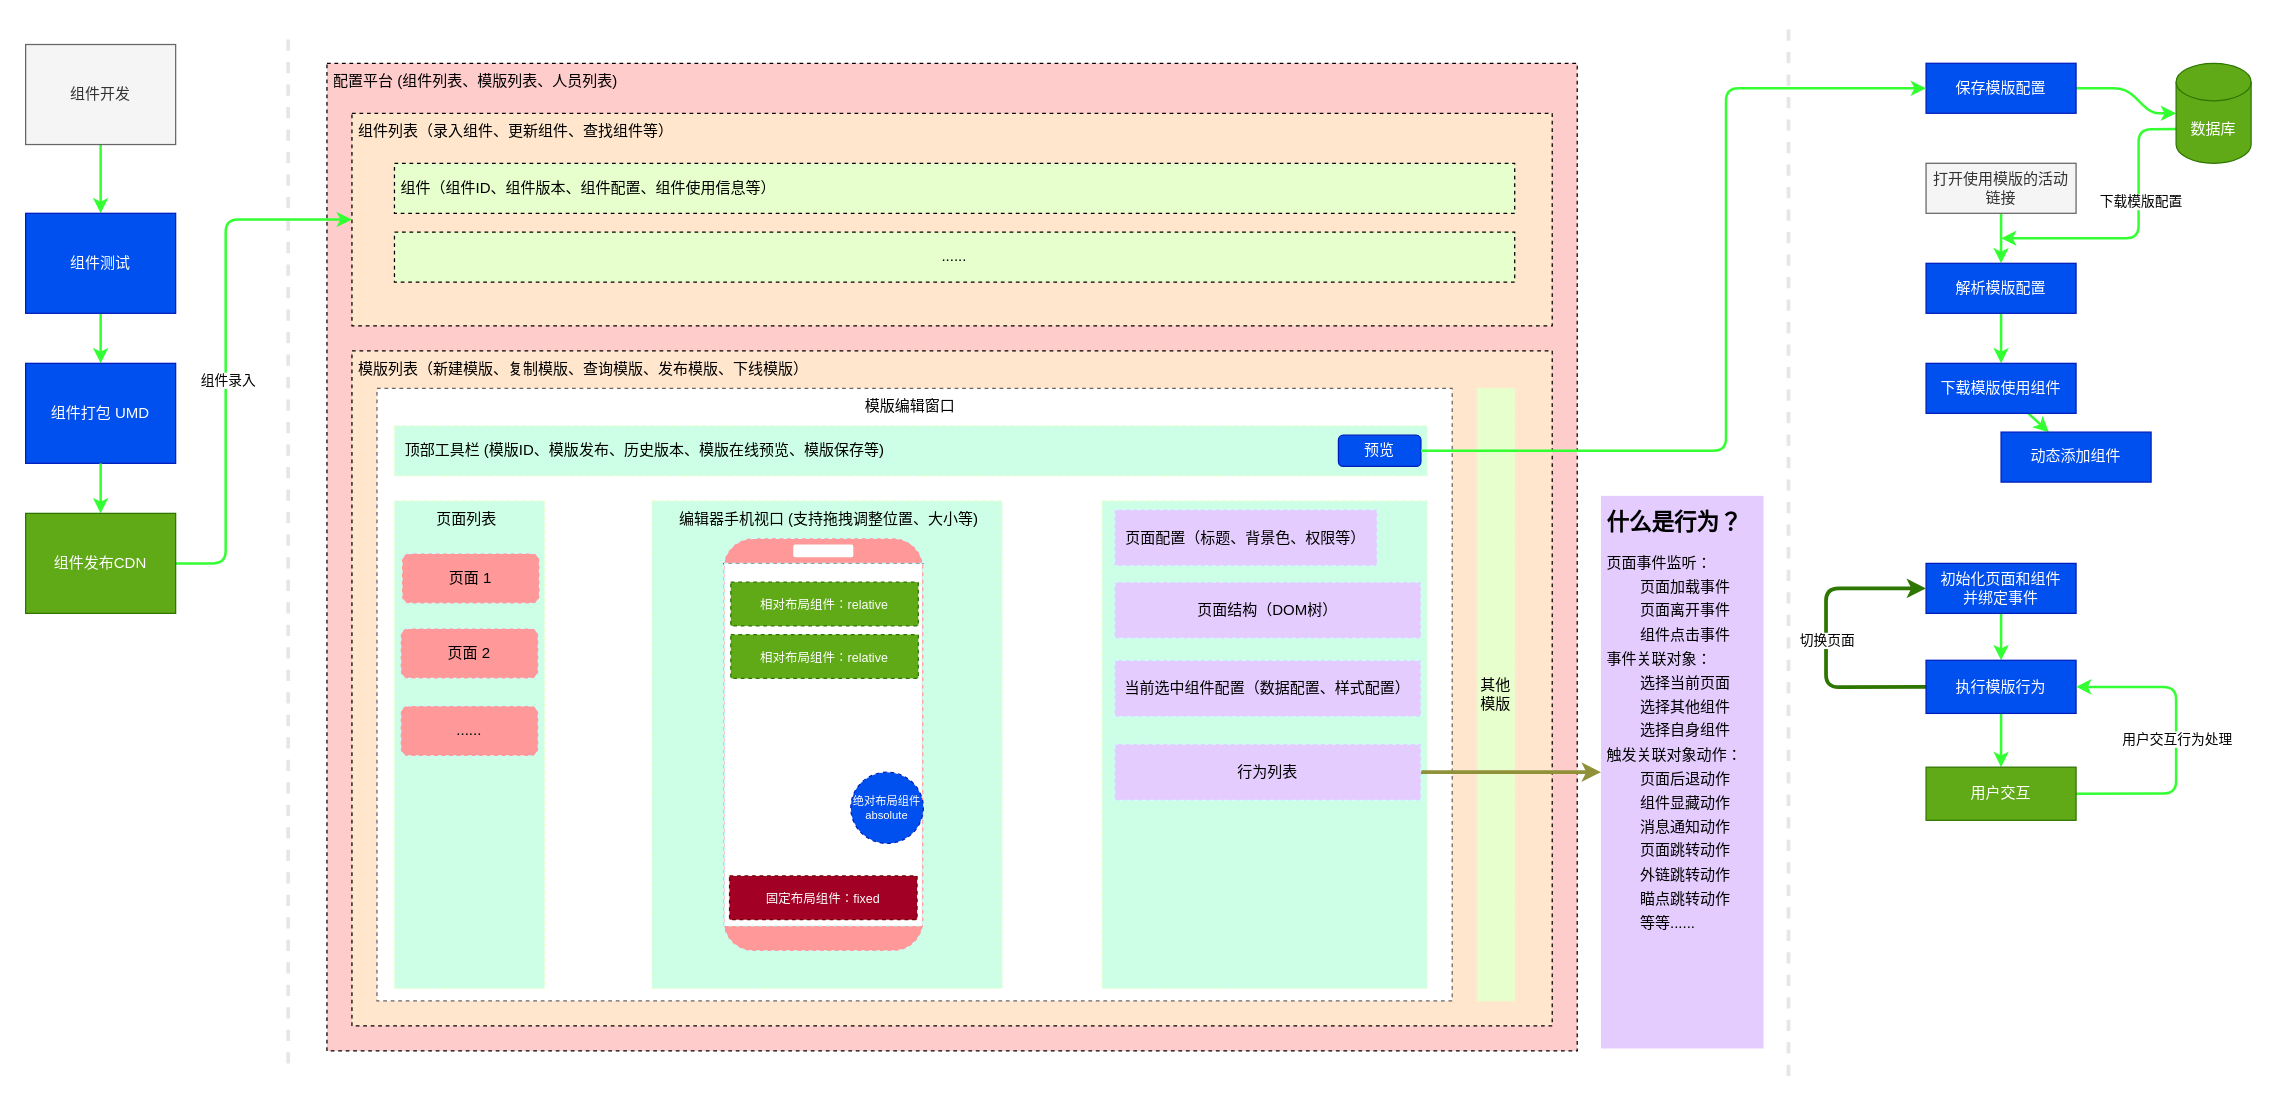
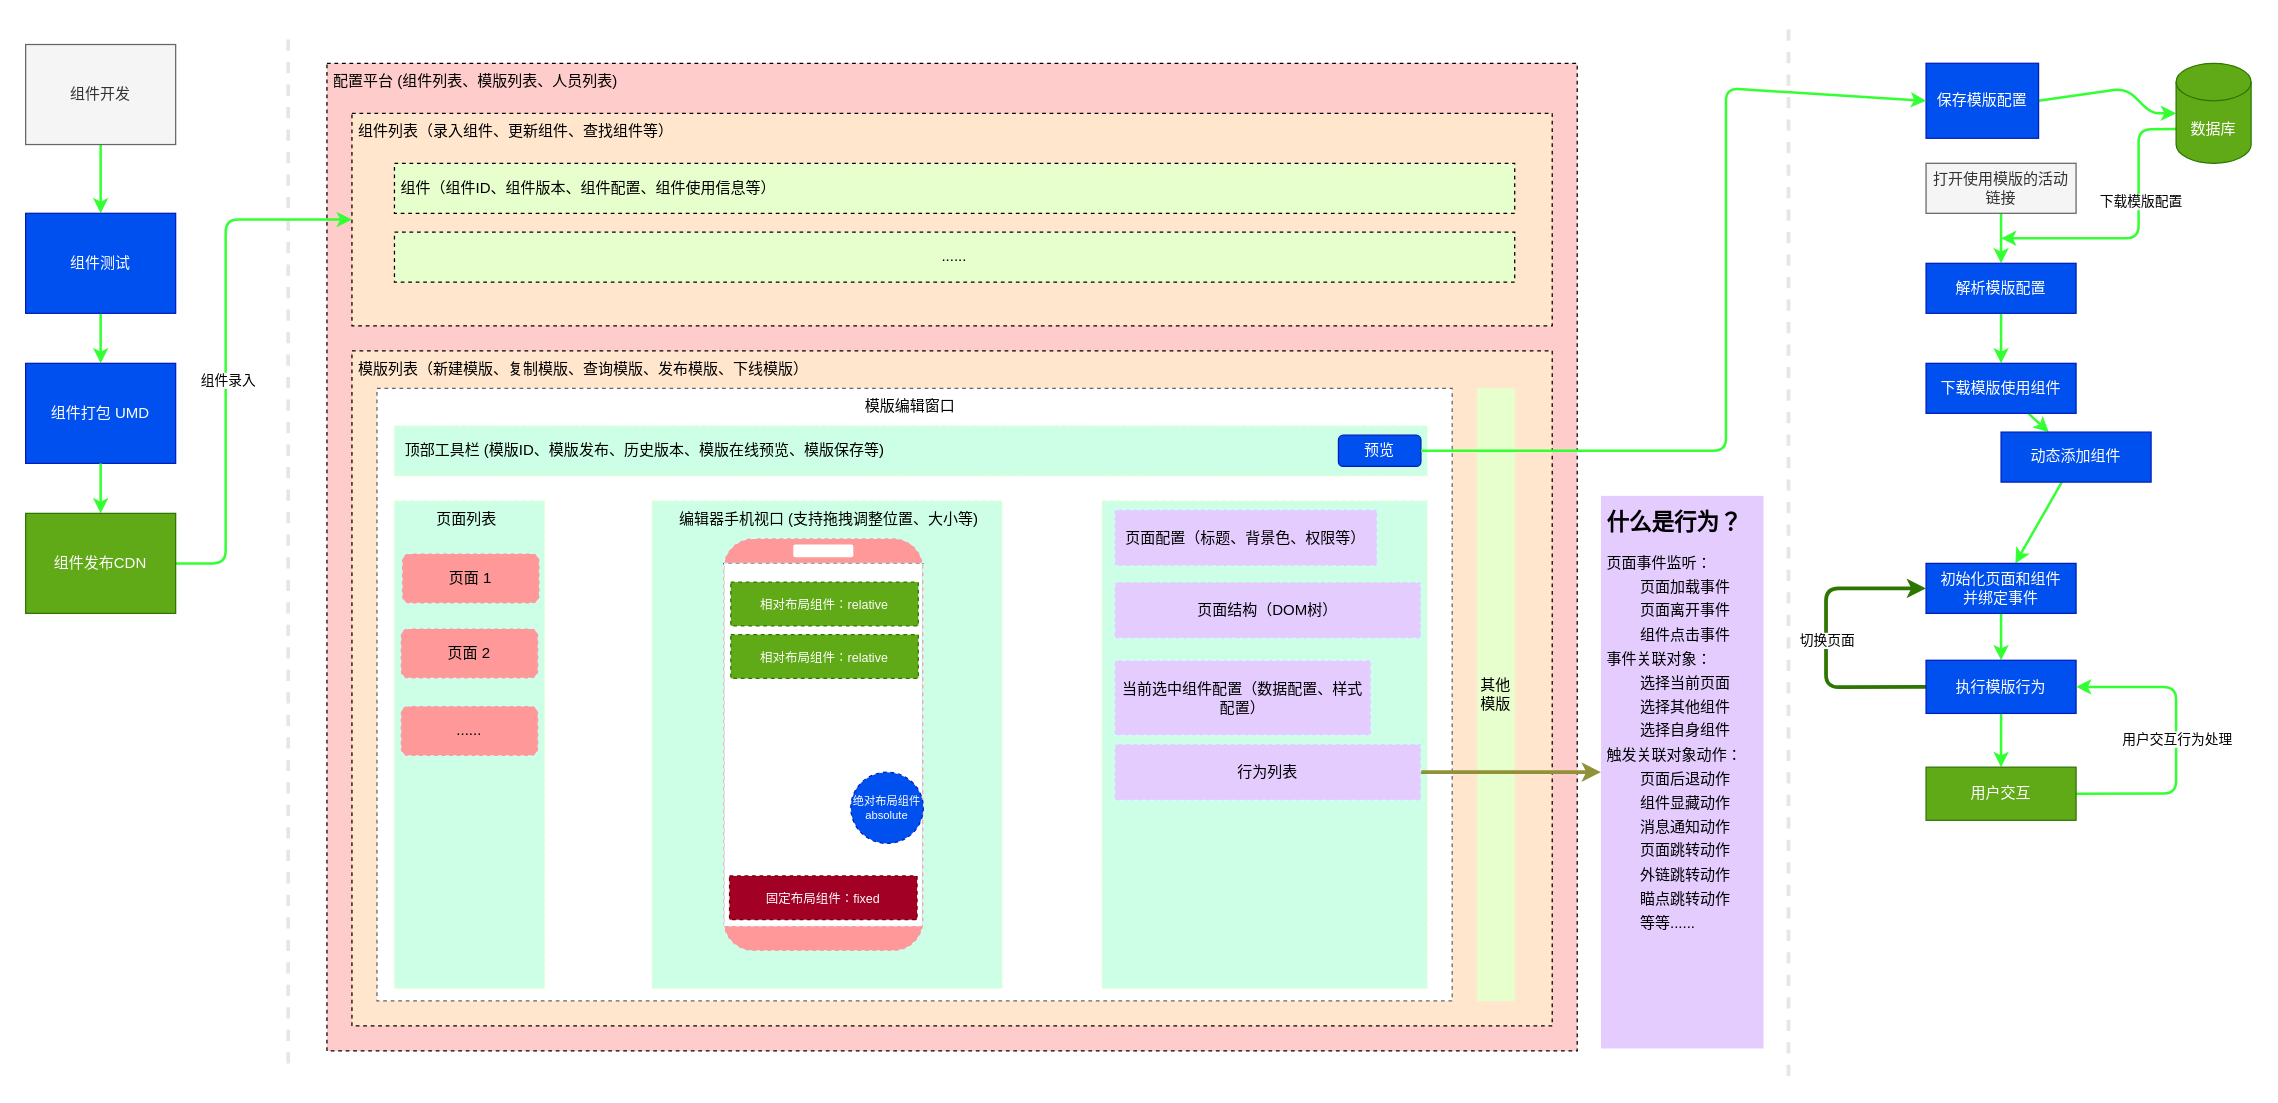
(2001, 88) -> (1982, 101)
none -> (2041, 518)
(1268, 688) -> (1243, 698)
